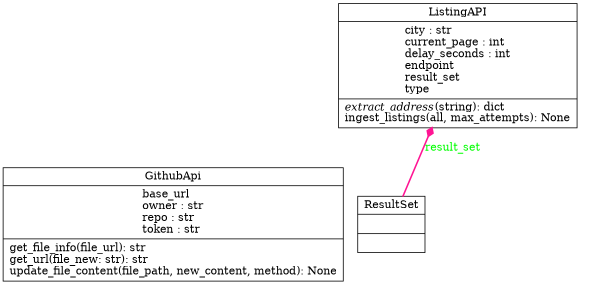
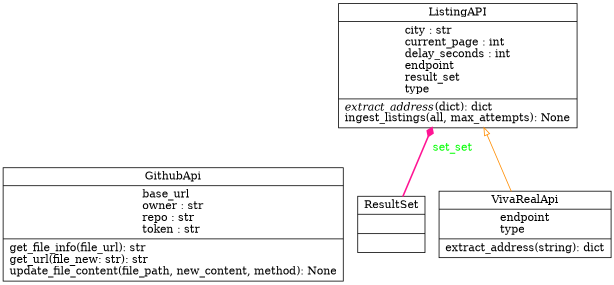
(470, 107) -> (464, 107)
(453, 148) -> (453, 148)
none -> (525, 224)
